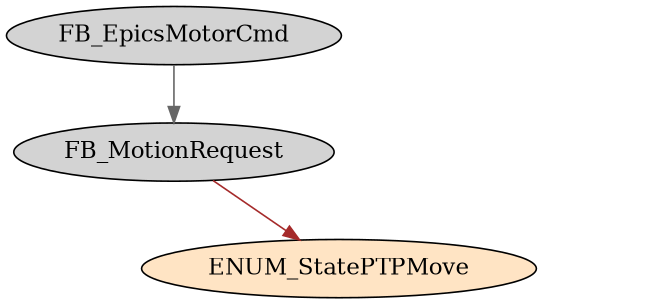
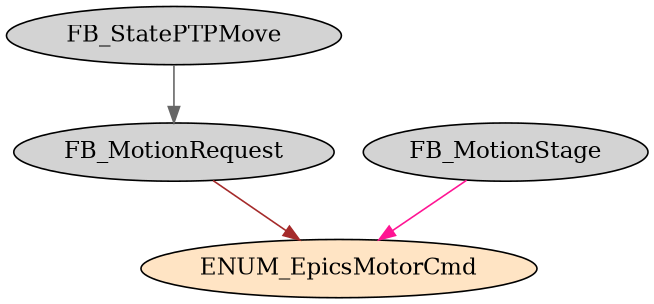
(174, 36) -> (174, 36)
none -> (506, 152)
(339, 269) -> (339, 269)
